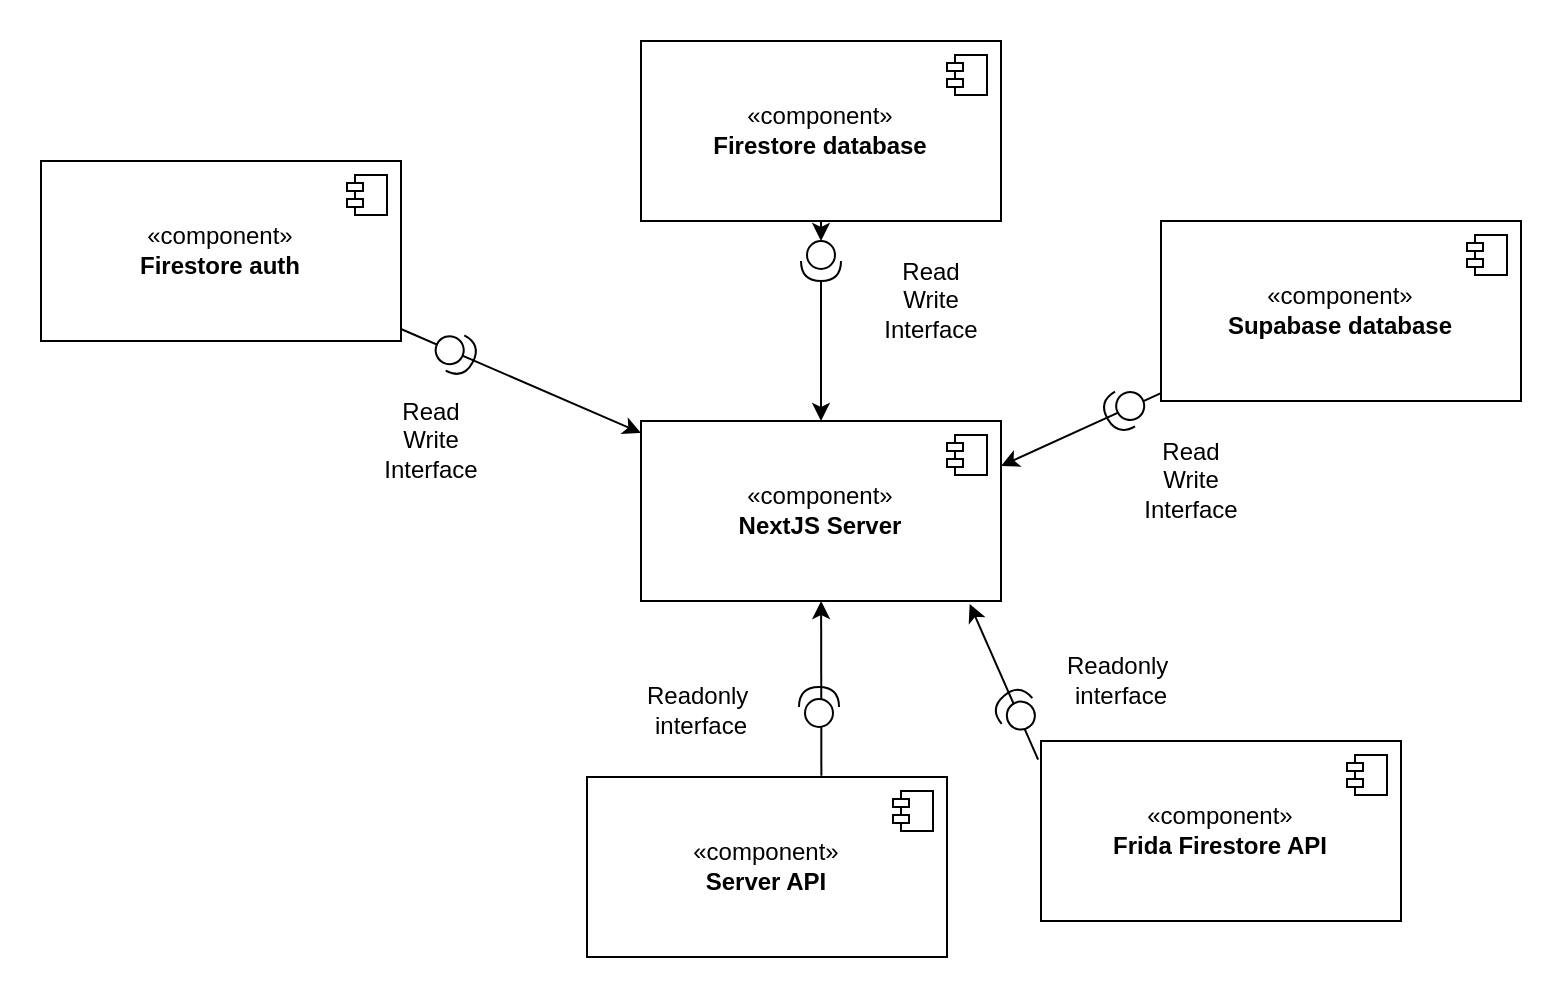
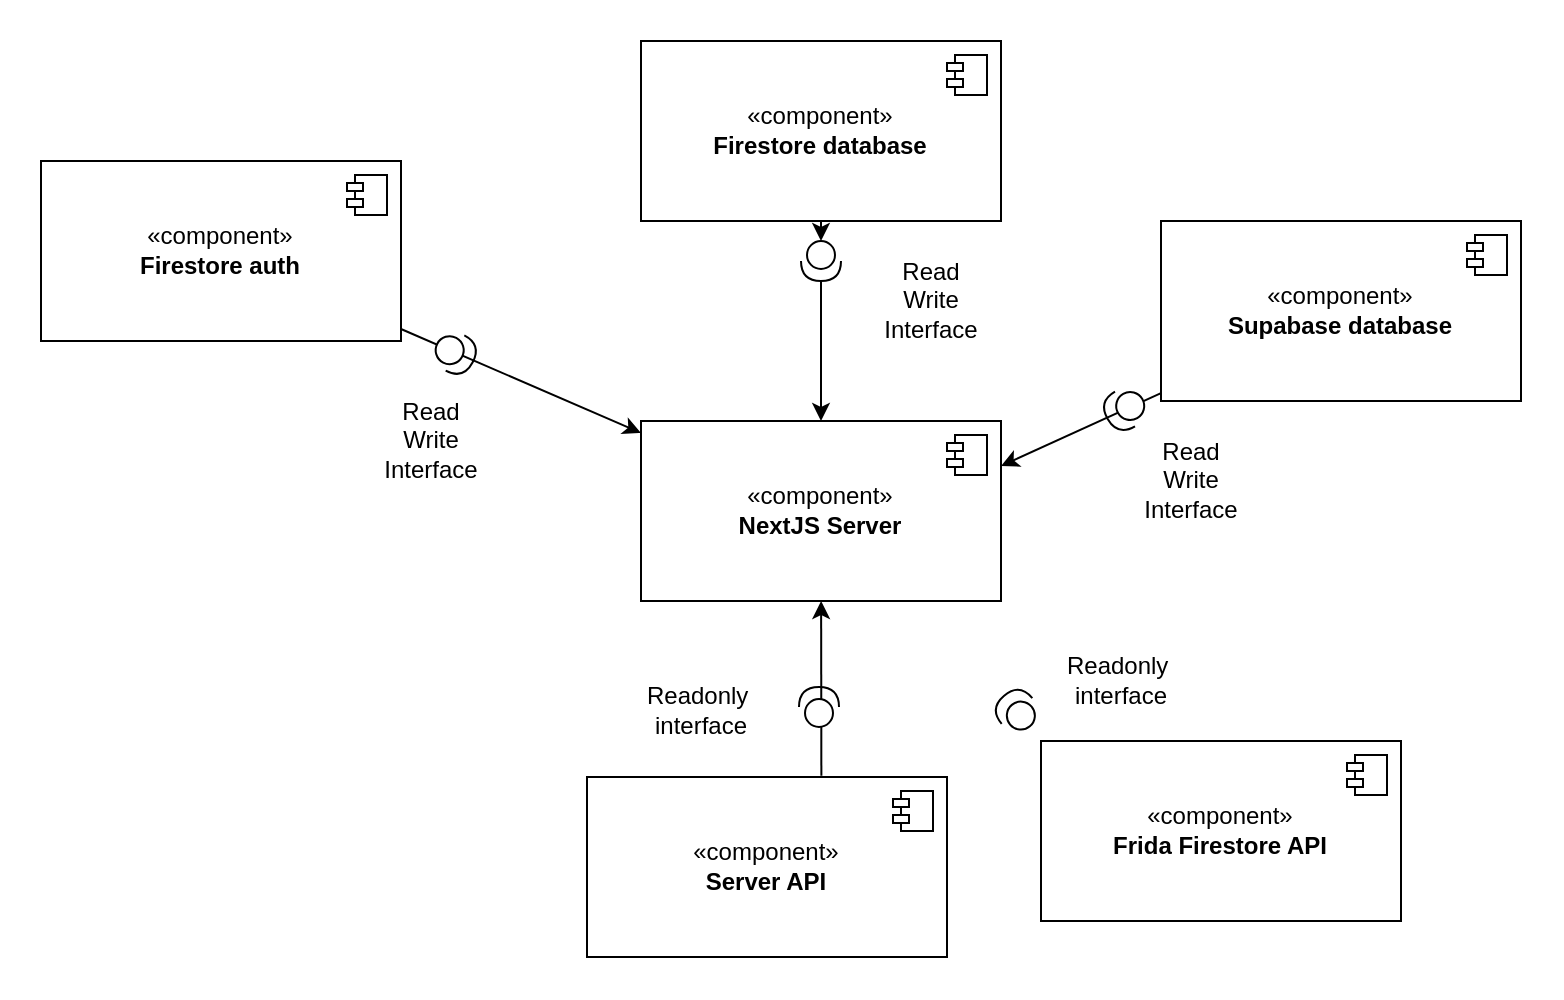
(994, 660) -> none
